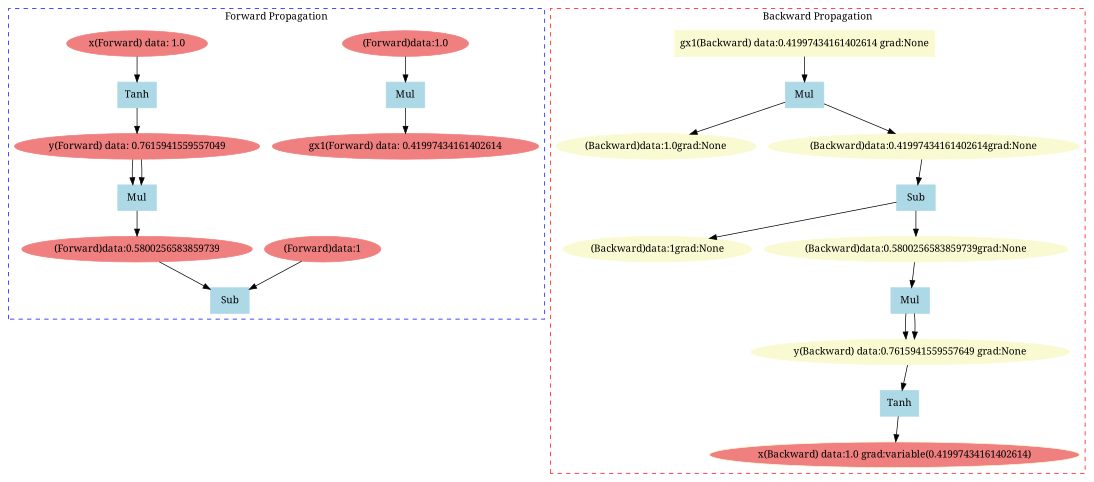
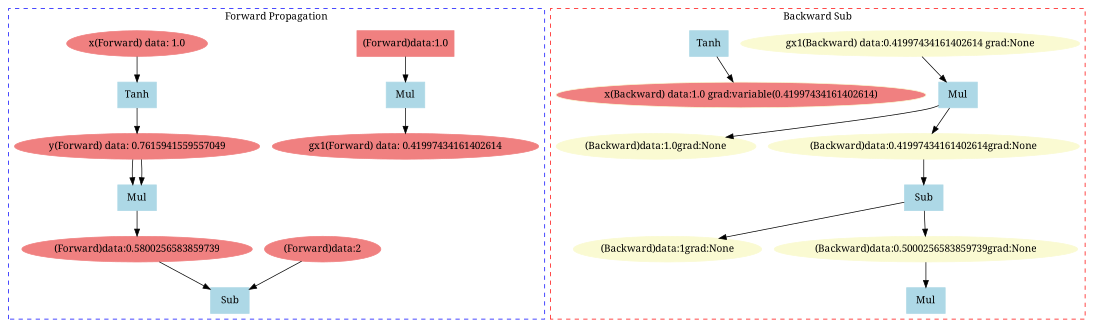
(818, 17) -> (818, 17)
(405, 44) -> (405, 44)
(805, 44) -> (910, 44)
(323, 249) -> (323, 249)
(916, 249) -> (926, 249)
(910, 352) -> none
